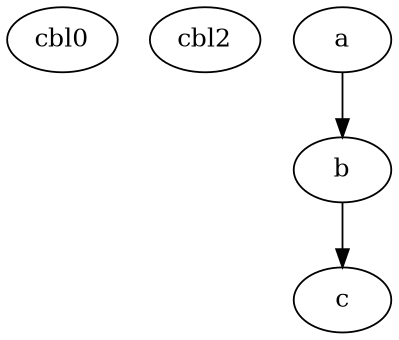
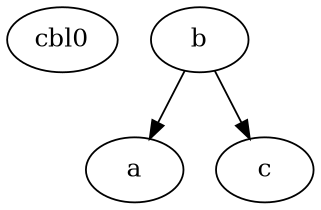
(205, 40) -> none
(343, 96) -> (171, 97)
